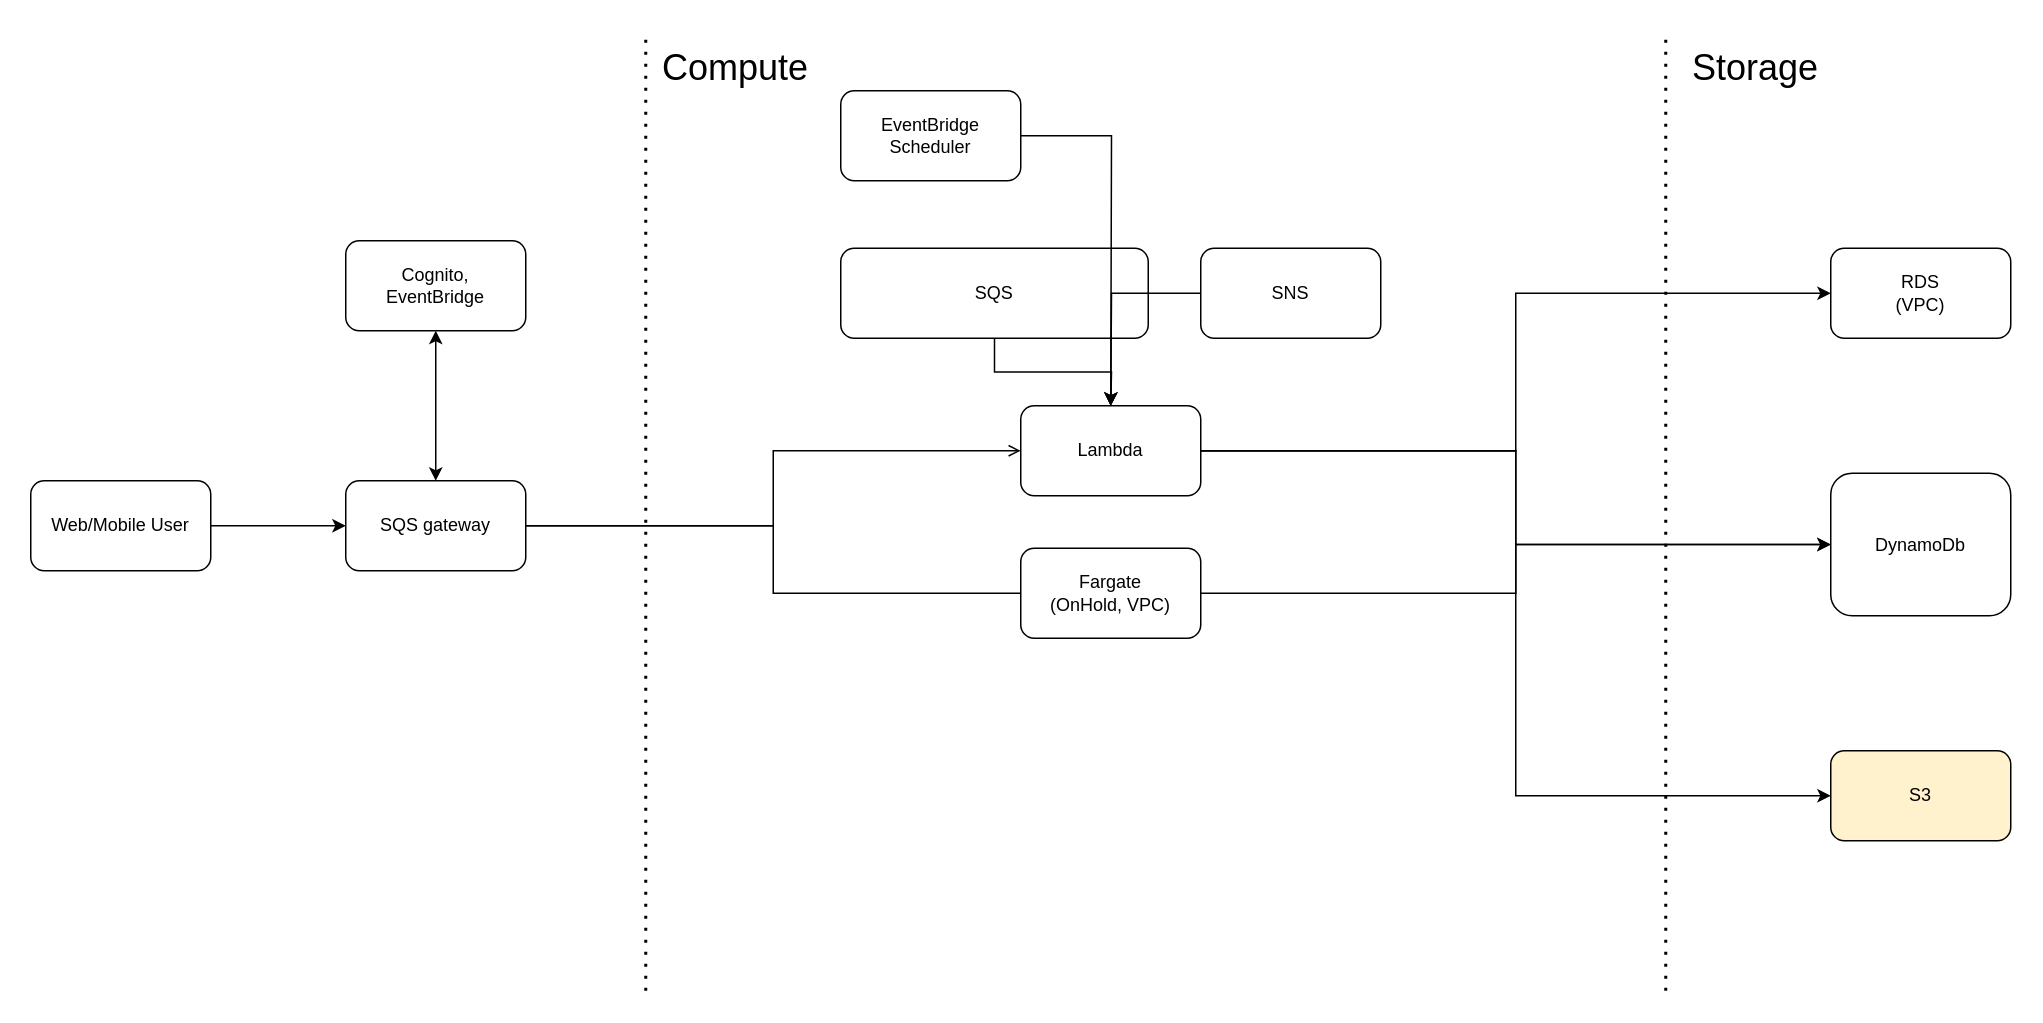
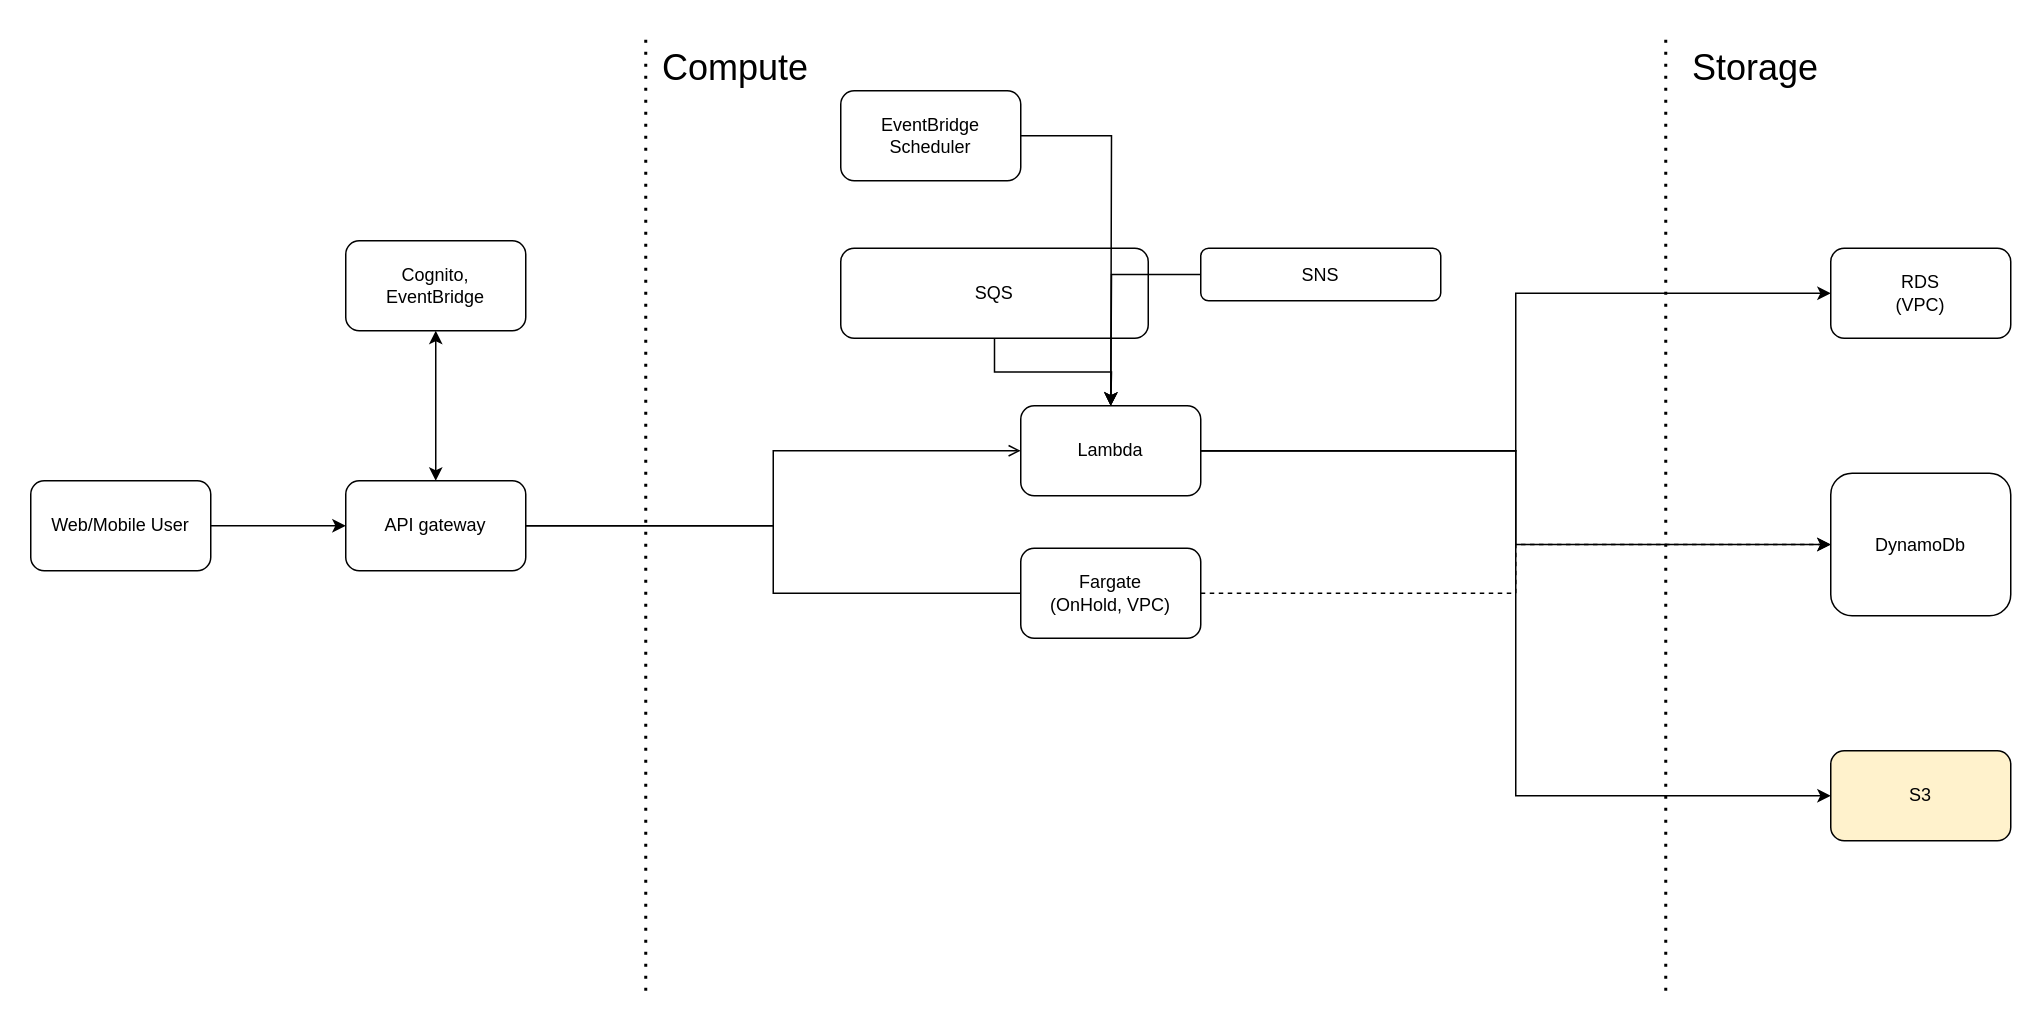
(1291, 293) -> (1321, 275)
(436, 526) -> (436, 526)
(1358, 593) -> (1358, 593)
